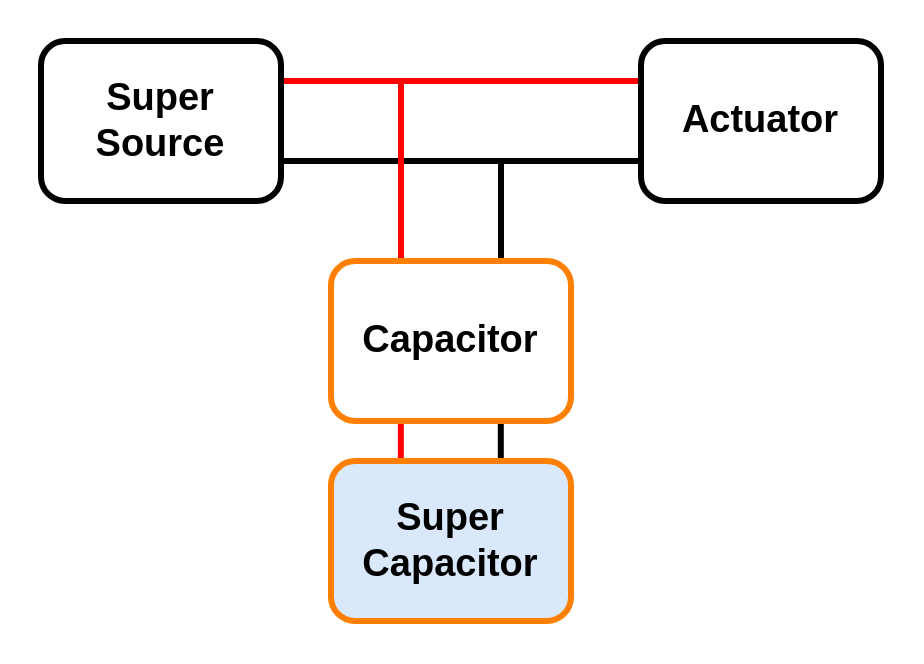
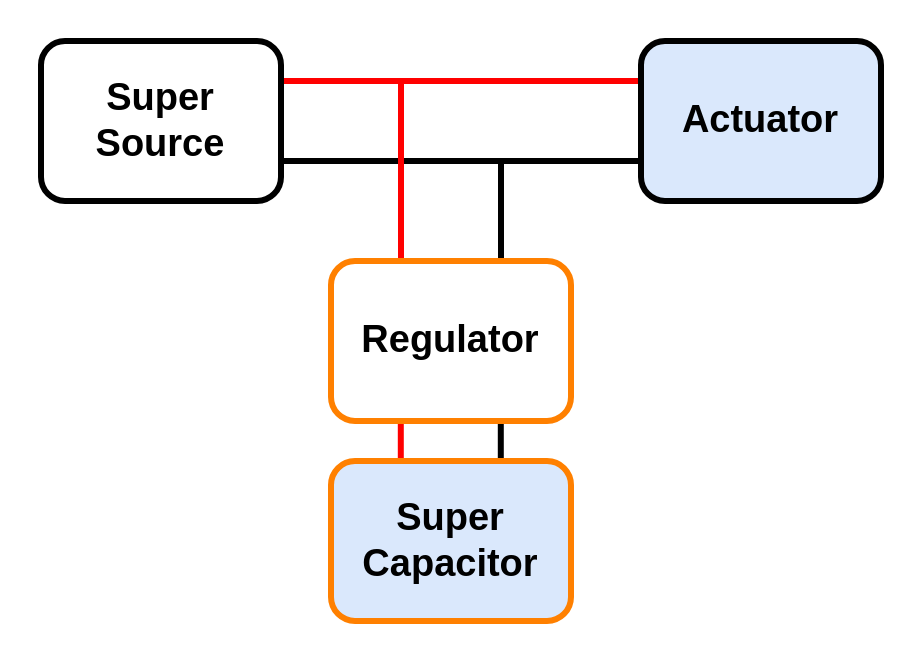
(761, 121) -> (761, 121)
(451, 341) -> (451, 341)
